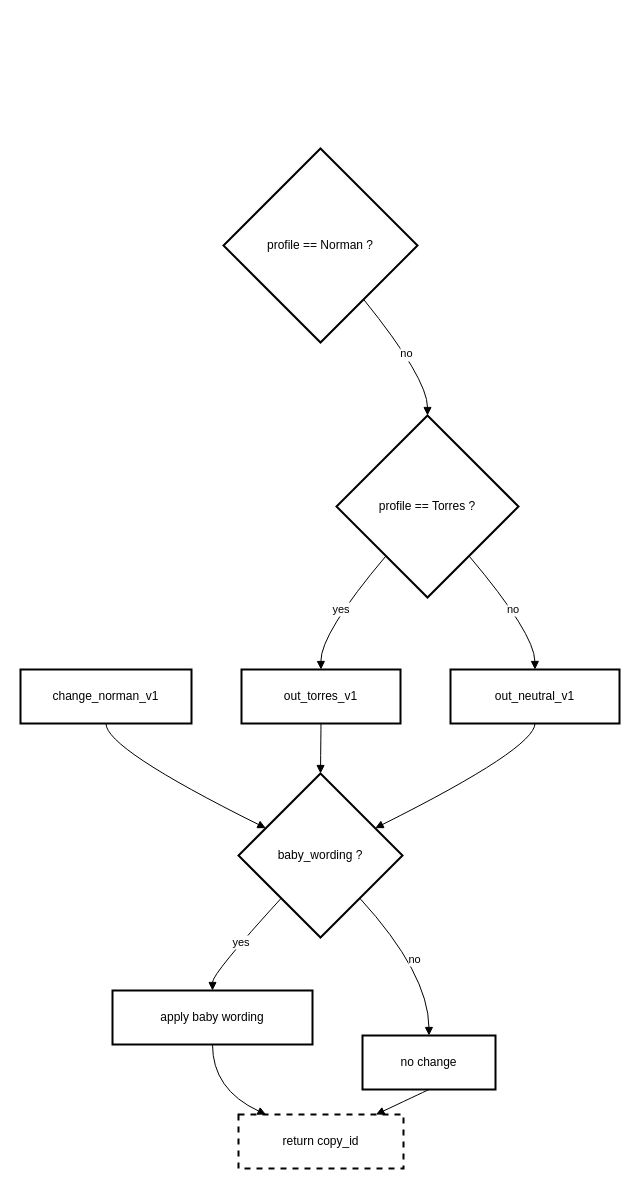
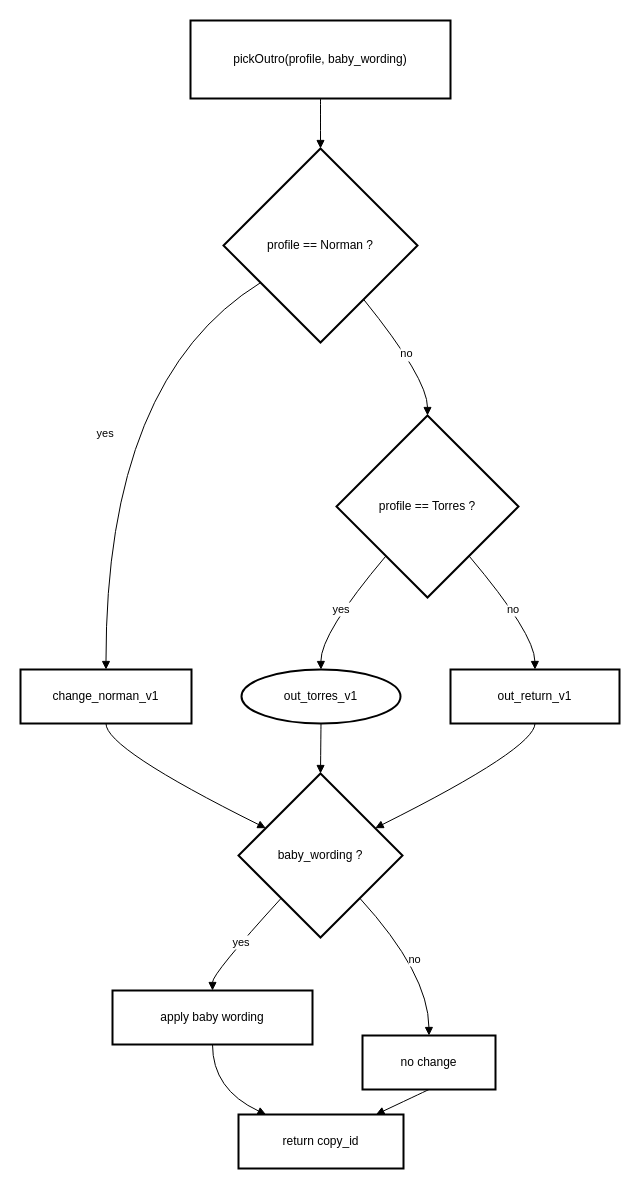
none -> (321, 60)
none -> (321, 120)
none -> (136, 450)
(321, 697) -> (321, 697)
(535, 697) -> (535, 697)
(321, 1142) -> (321, 1142)
